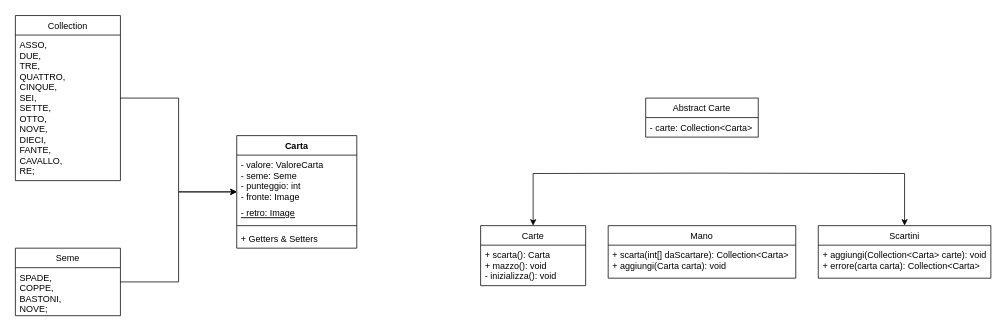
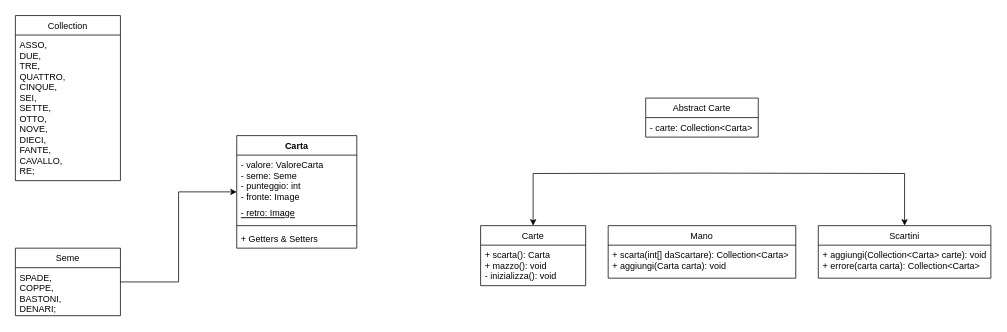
(179, 114) -> none
(33, 278) -> (33, 278)
